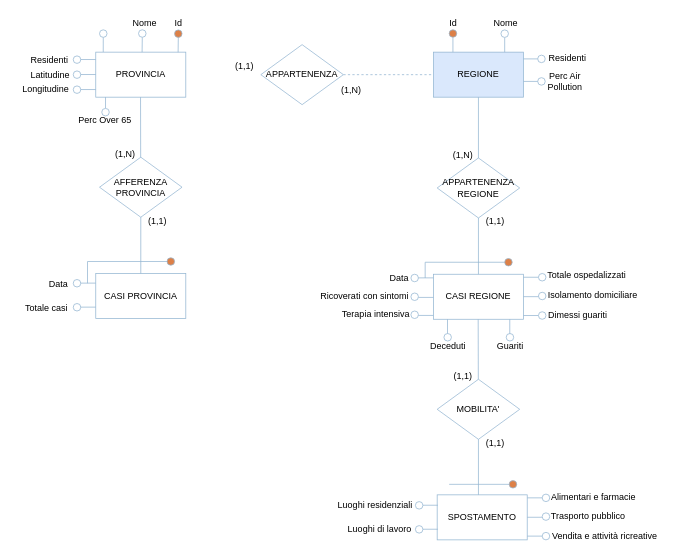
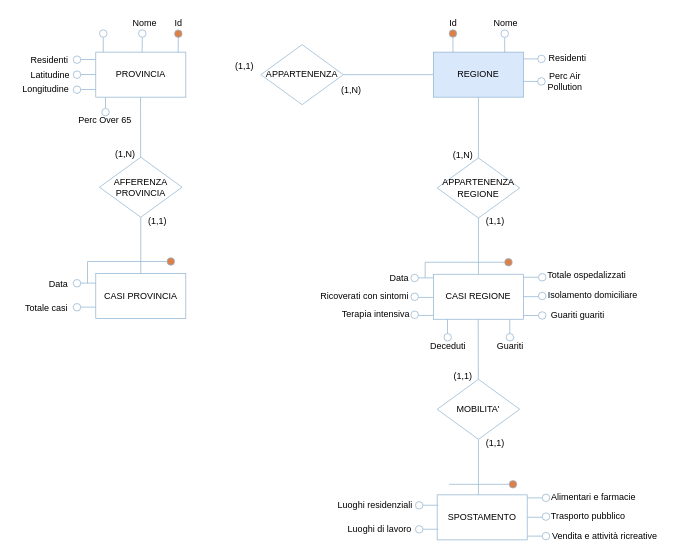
(388, 75) -> (388, 75)
(578, 315) -> (578, 315)
